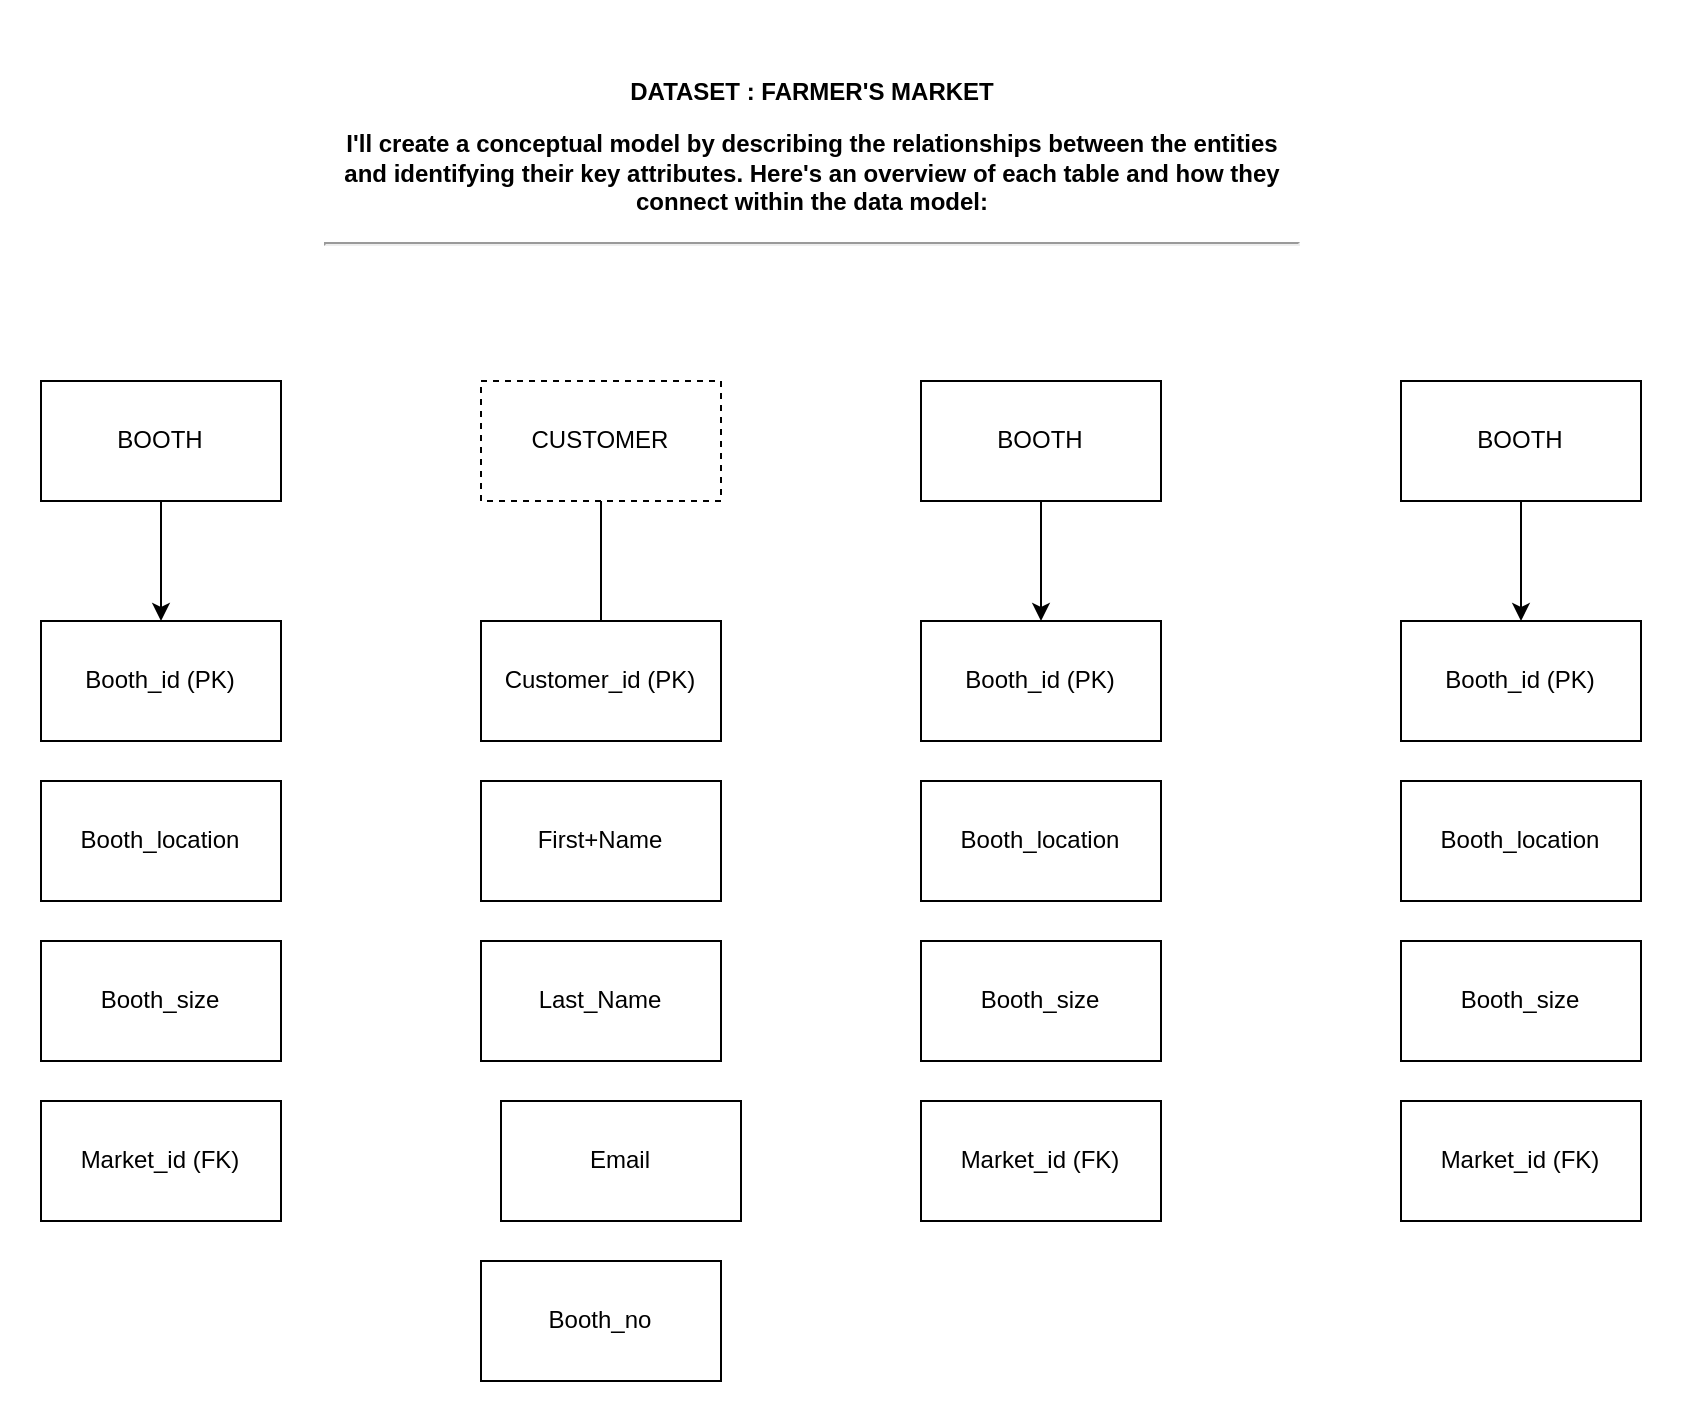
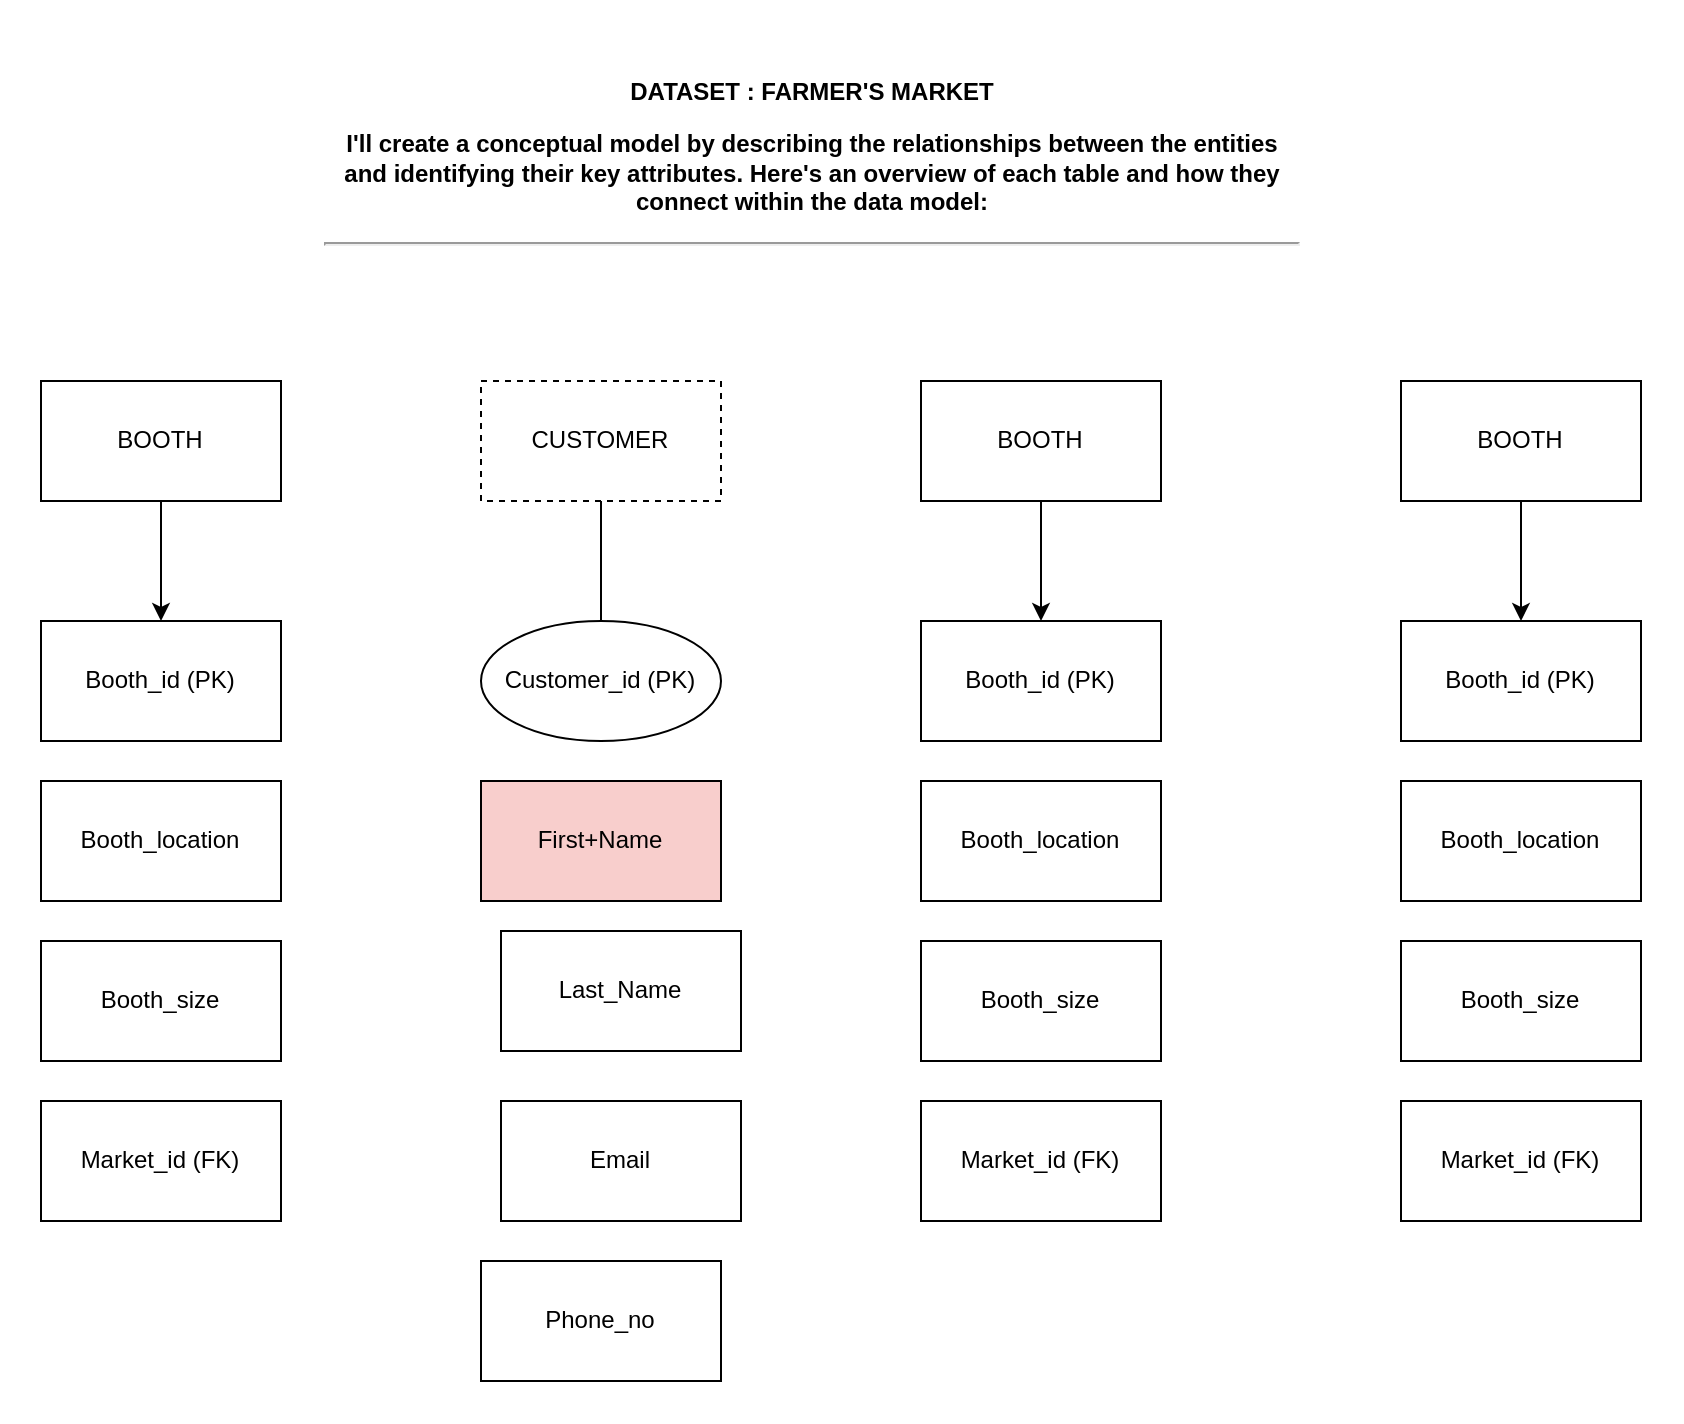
(601, 681) -> (601, 681)
(601, 841) -> (601, 841)
(601, 1001) -> (621, 991)
(601, 1321) -> (601, 1321)
